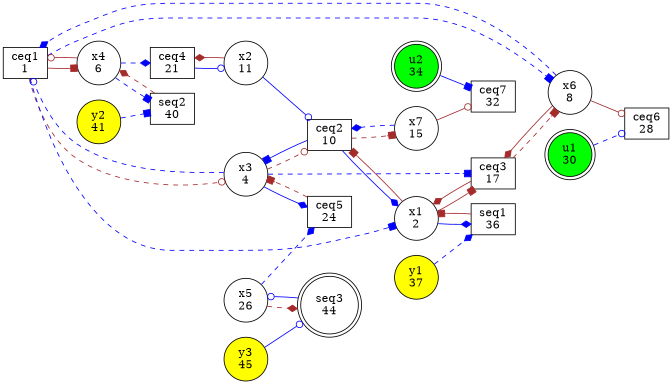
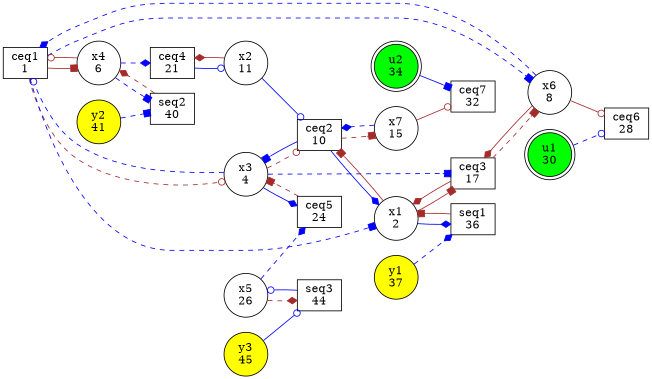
(330, 305) -> (319, 295)
